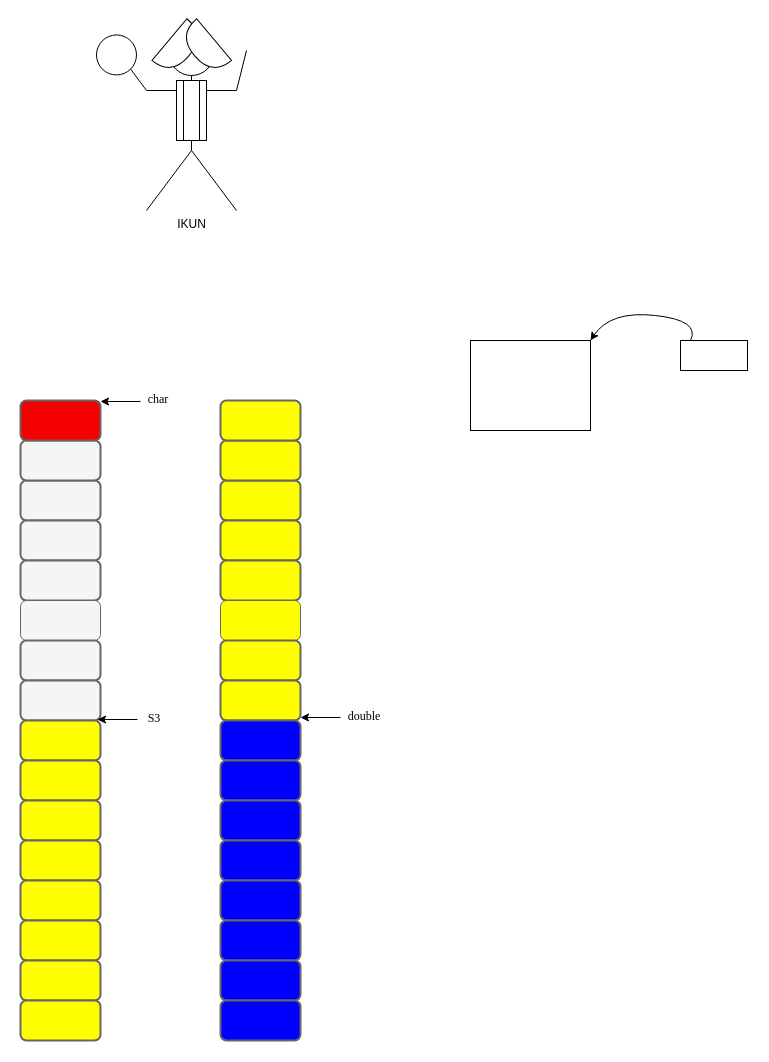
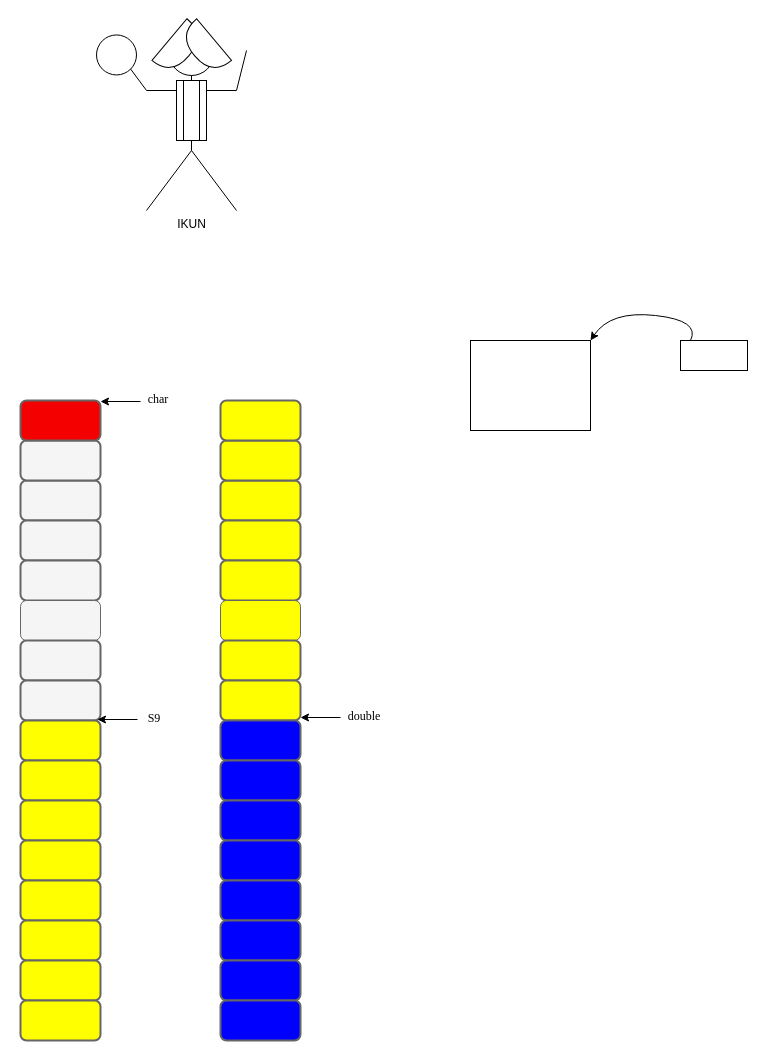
(155, 719) -> (155, 719)
